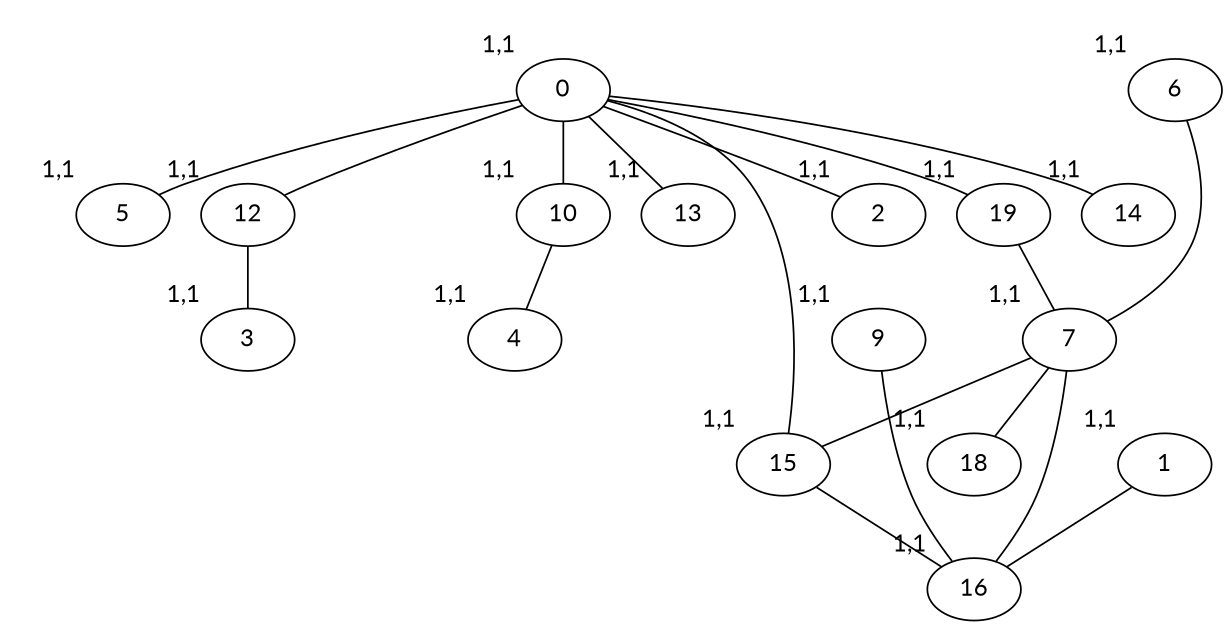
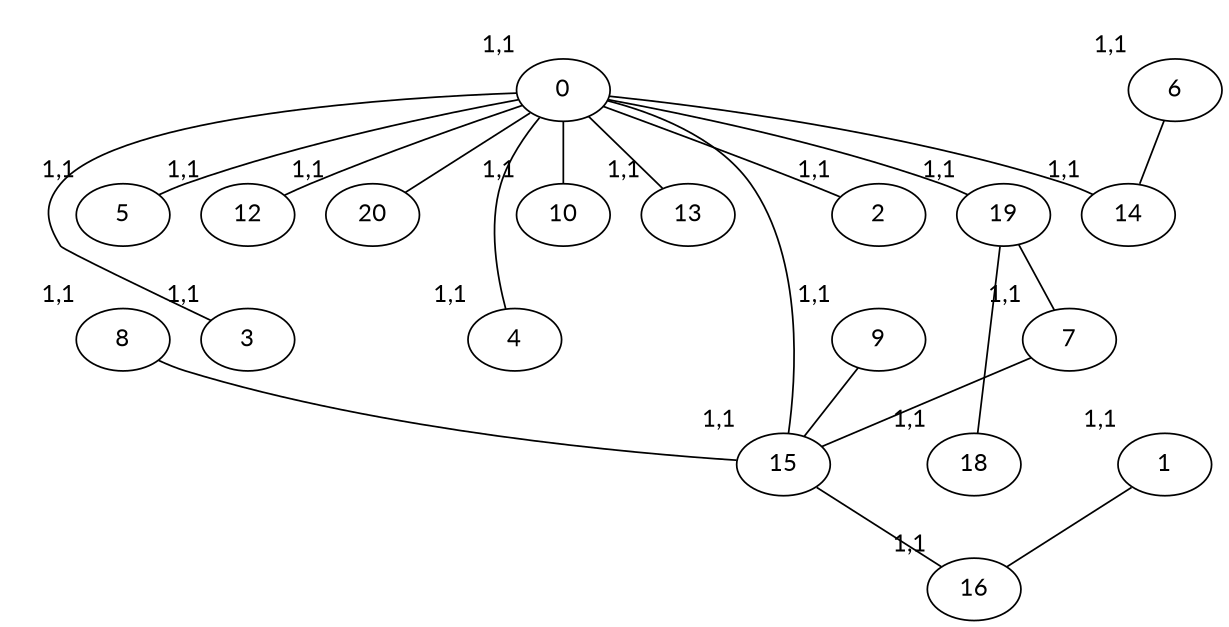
none -> (373, 215)
(1193, 239) -> (1152, 152)
(539, 277) -> (496, 208)
(248, 278) -> (166, 134)
none -> (123, 340)
(1022, 402) -> (989, 340)
(903, 471) -> (831, 402)
(1045, 471) -> none
